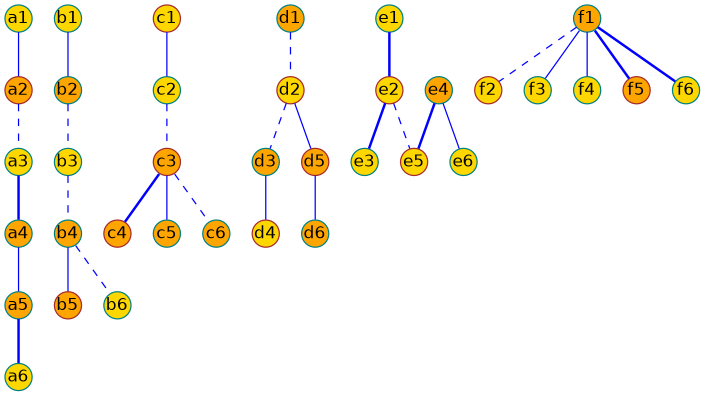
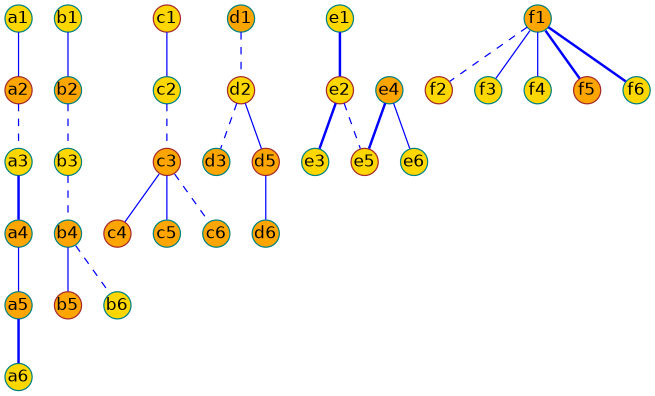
(142, 198) -> (142, 198)
(266, 234) -> none
